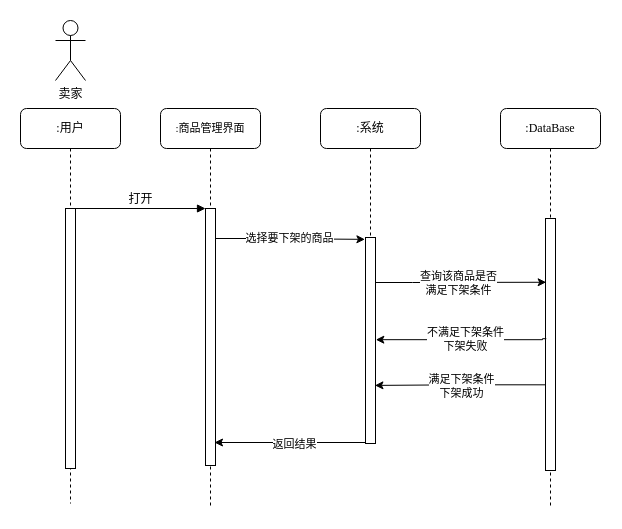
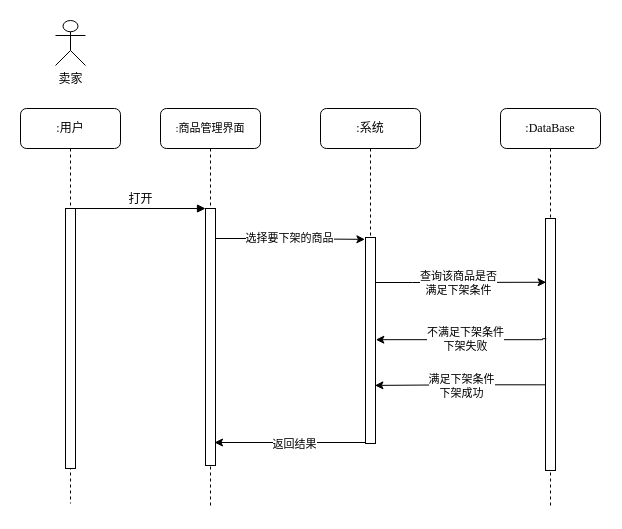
(71, 51) -> (71, 43)
